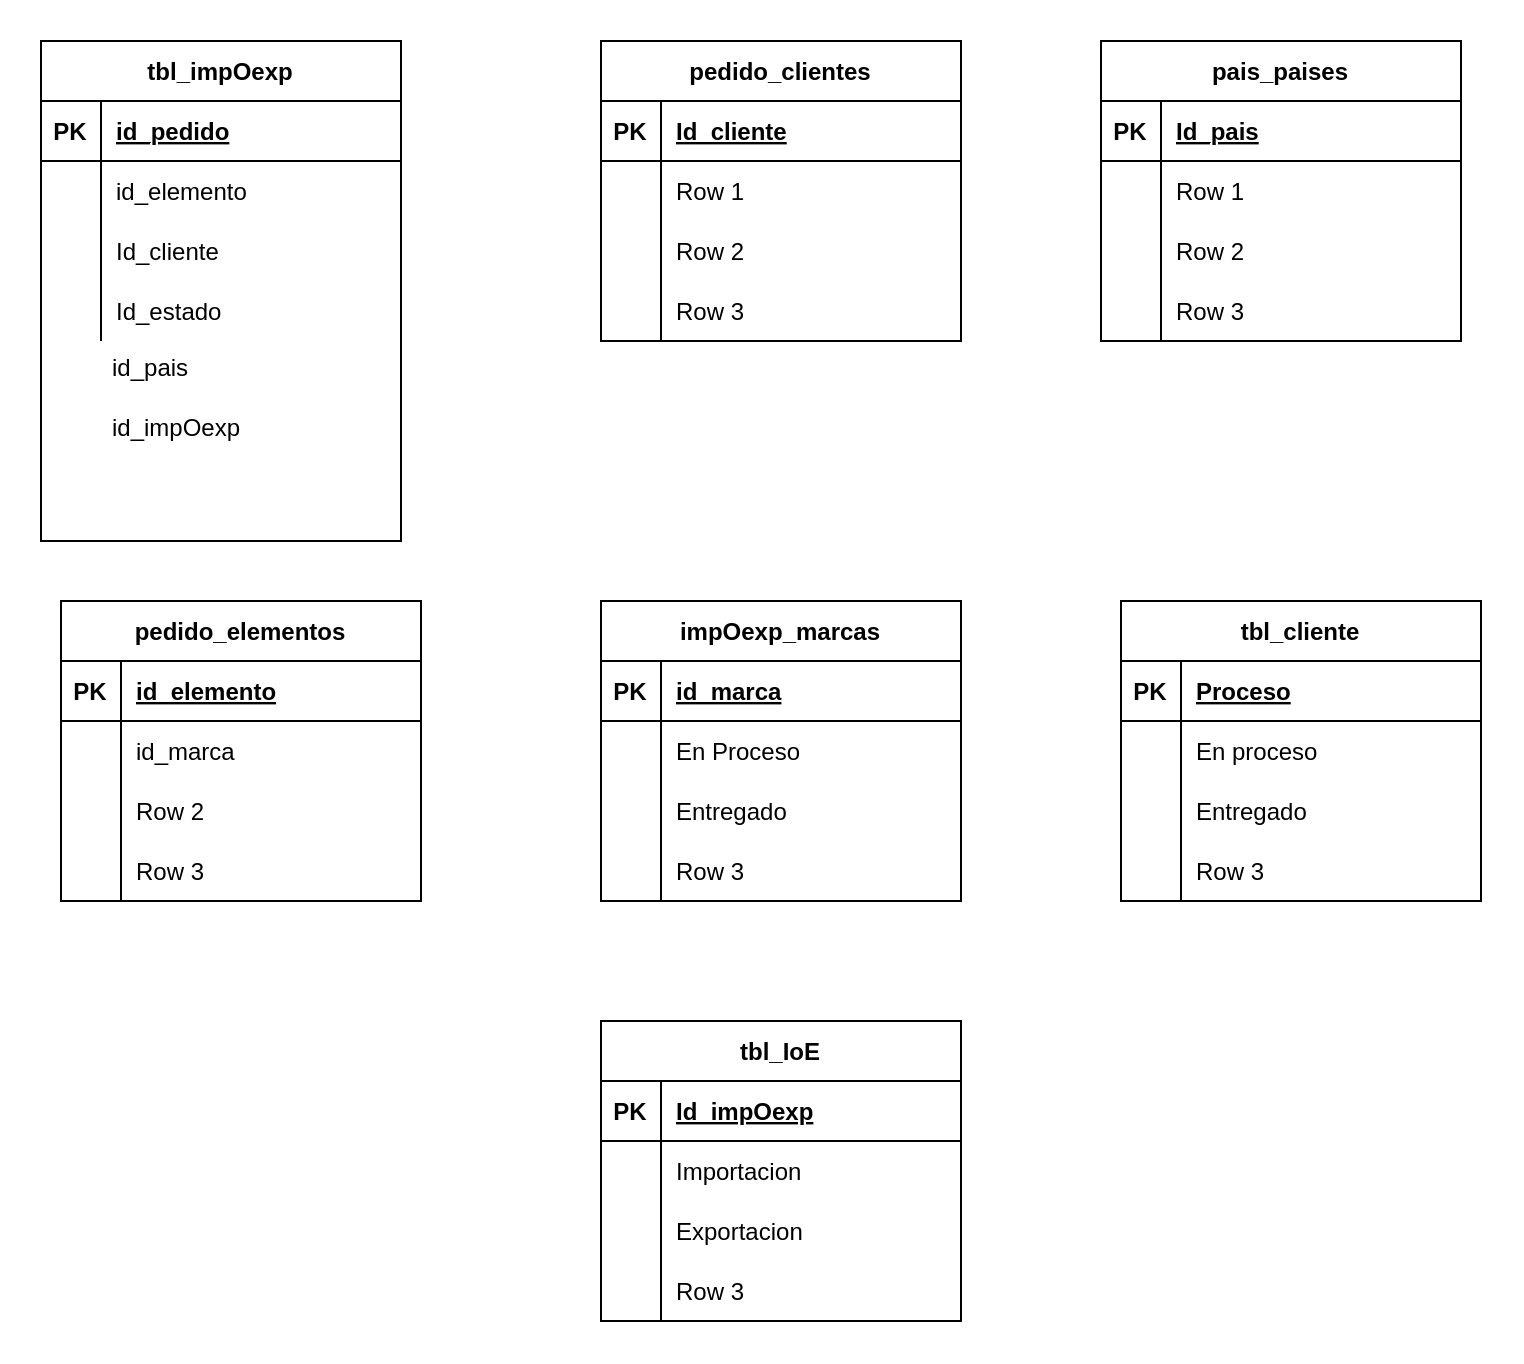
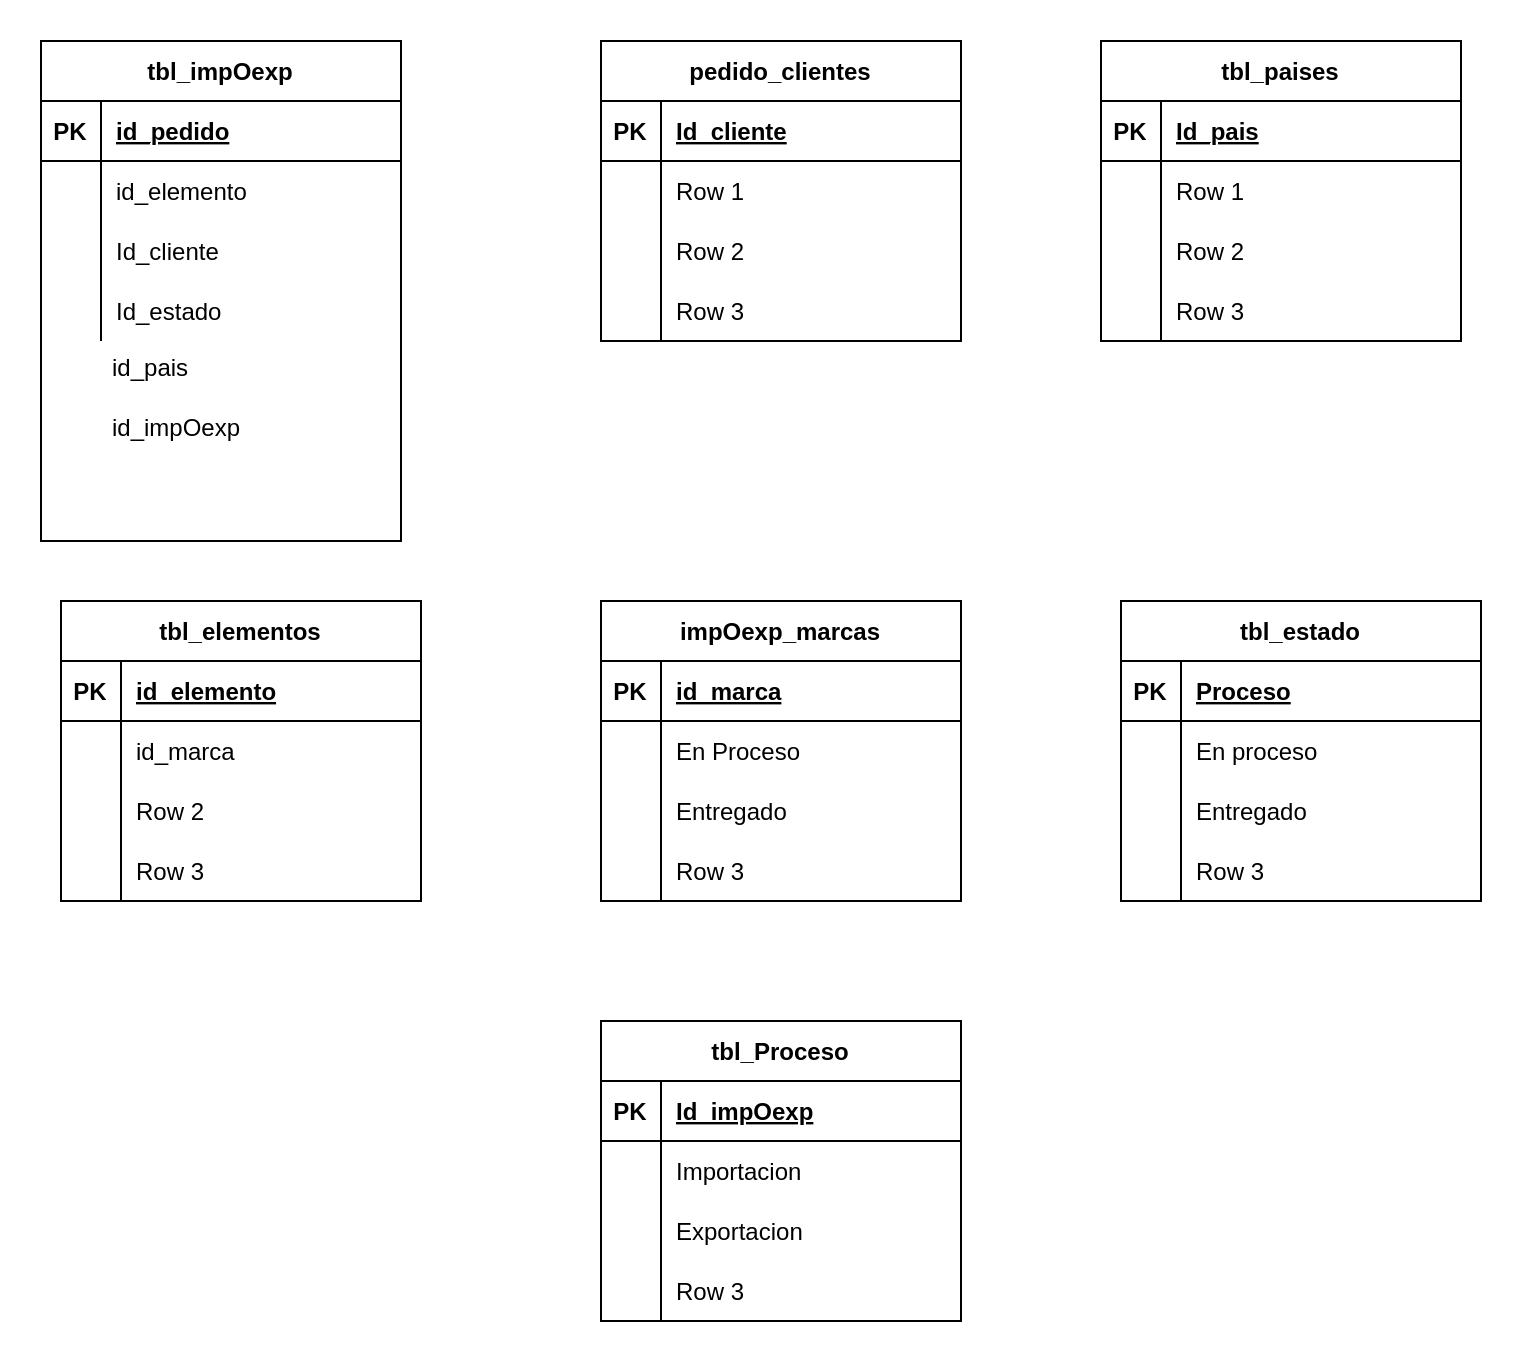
(1280, 72) -> (1280, 72)
(240, 632) -> (240, 632)
(1300, 632) -> (1300, 632)
(780, 1052) -> (780, 1052)
